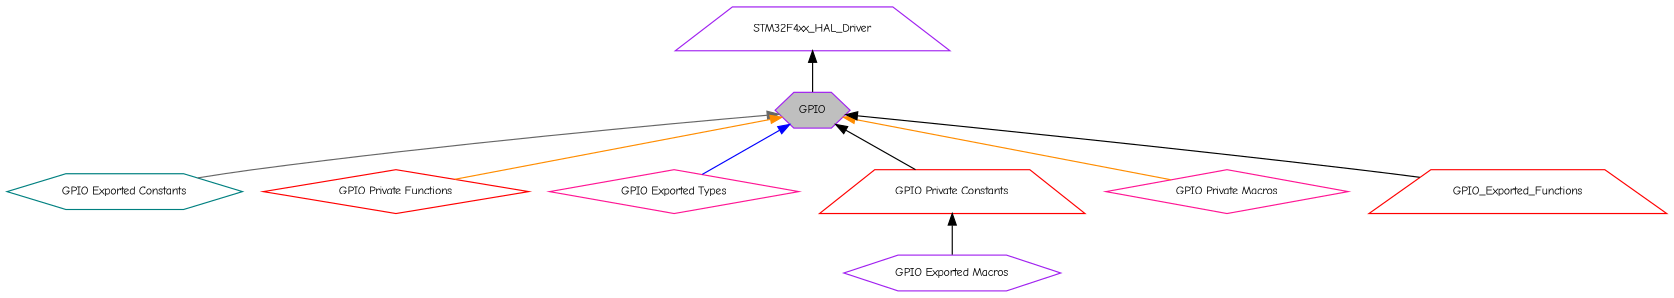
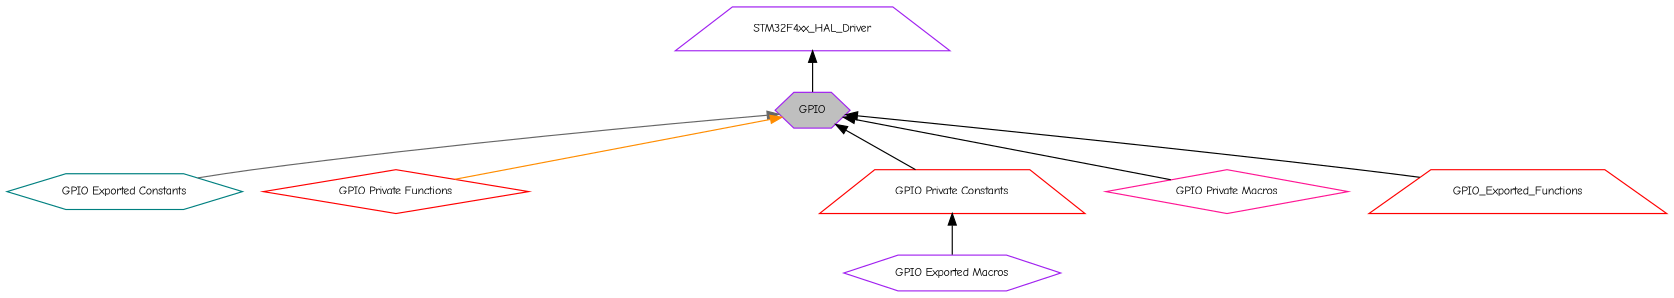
(1013, 150) -> (1013, 150)
(674, 192) -> none
